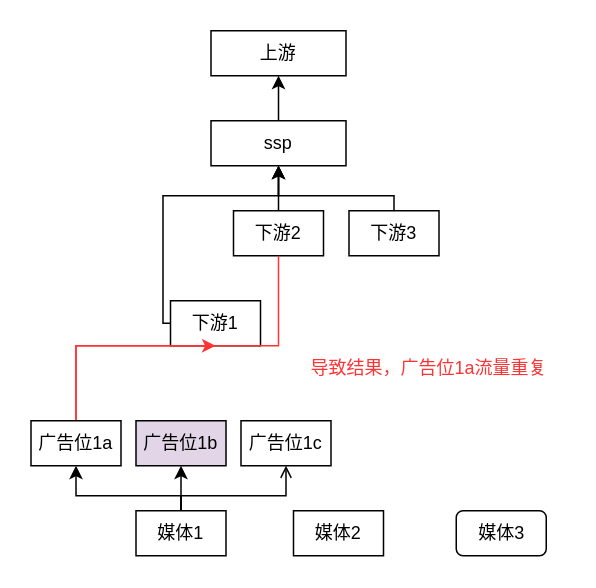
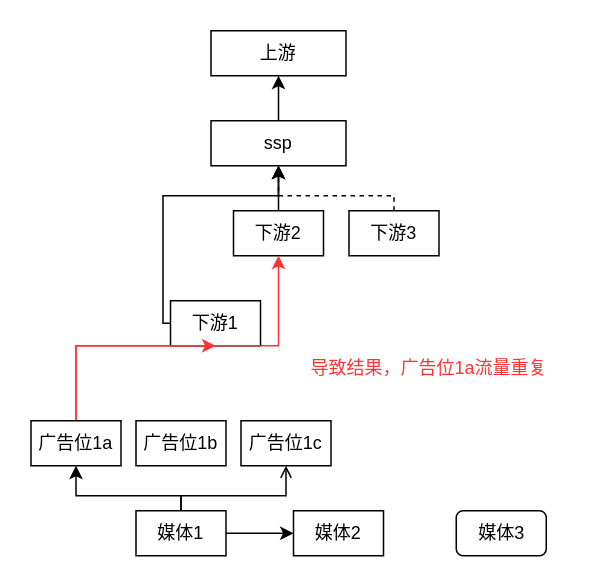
(344, 196) -> (344, 196)
(278, 262) -> (278, 267)
(181, 443) -> (181, 443)
(181, 492) -> (254, 533)
